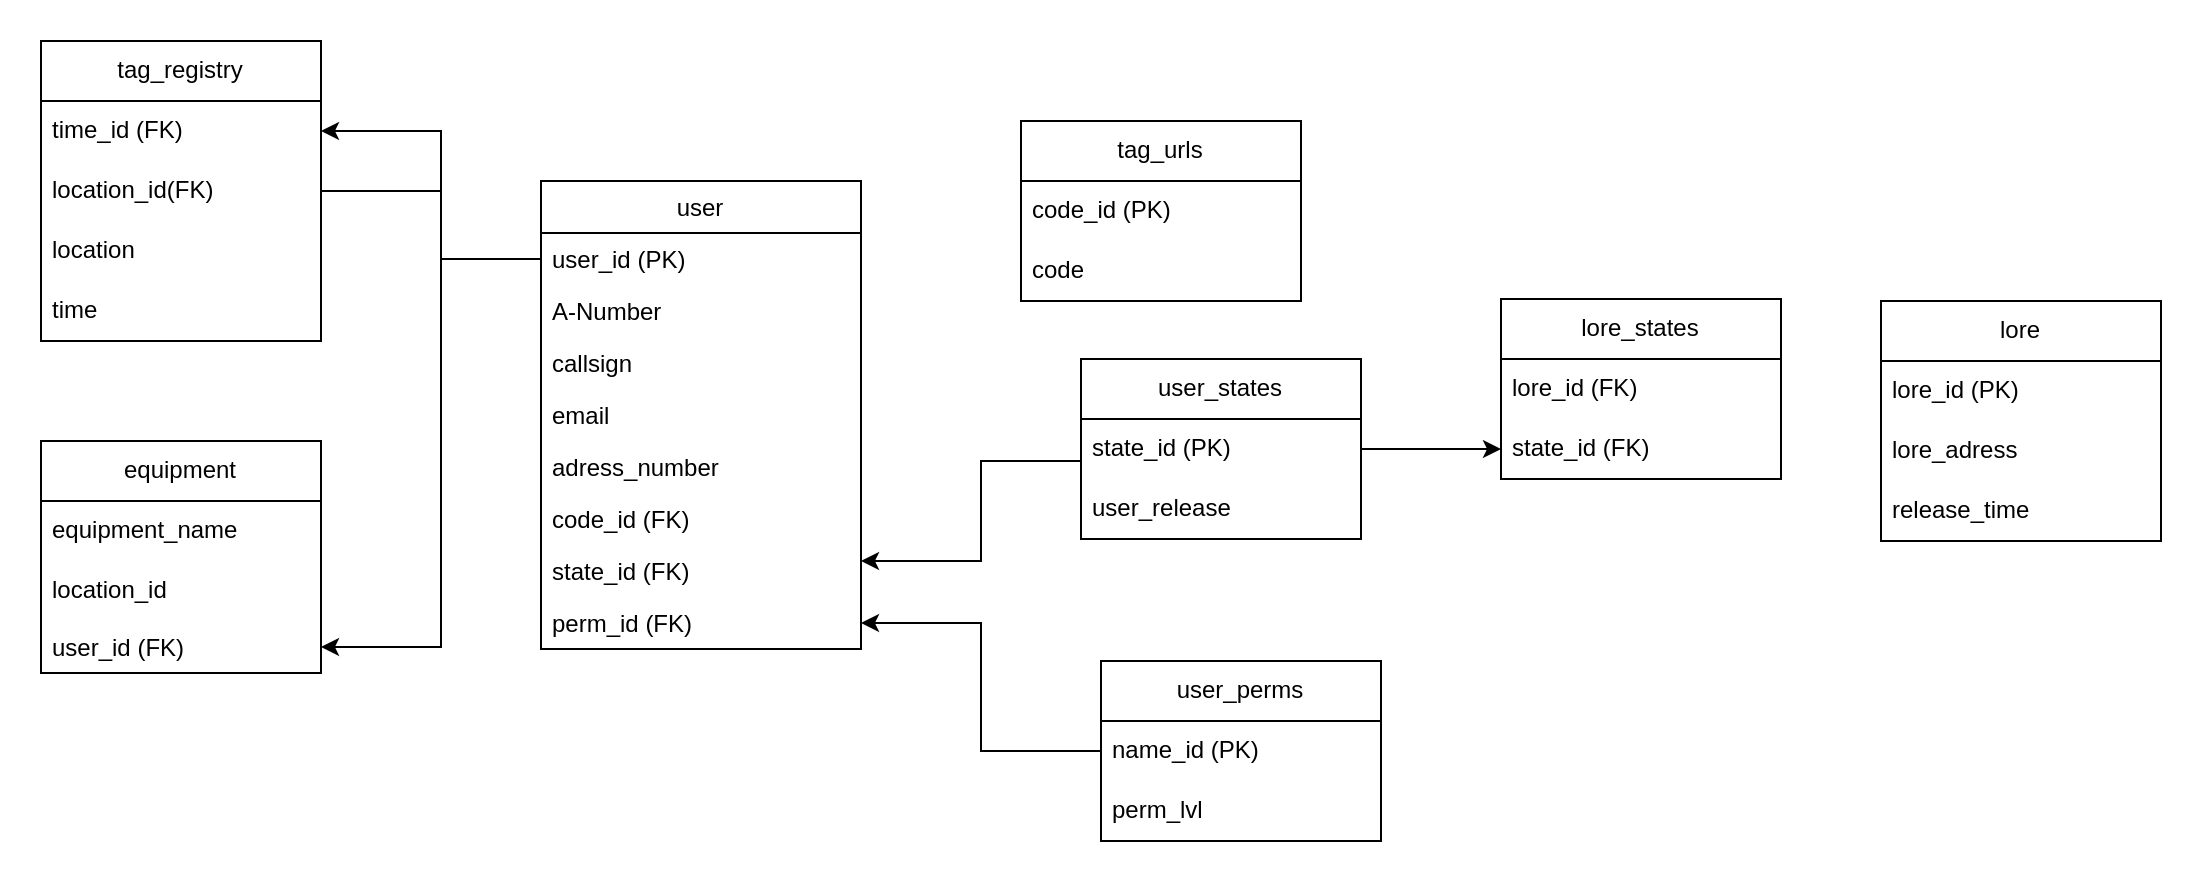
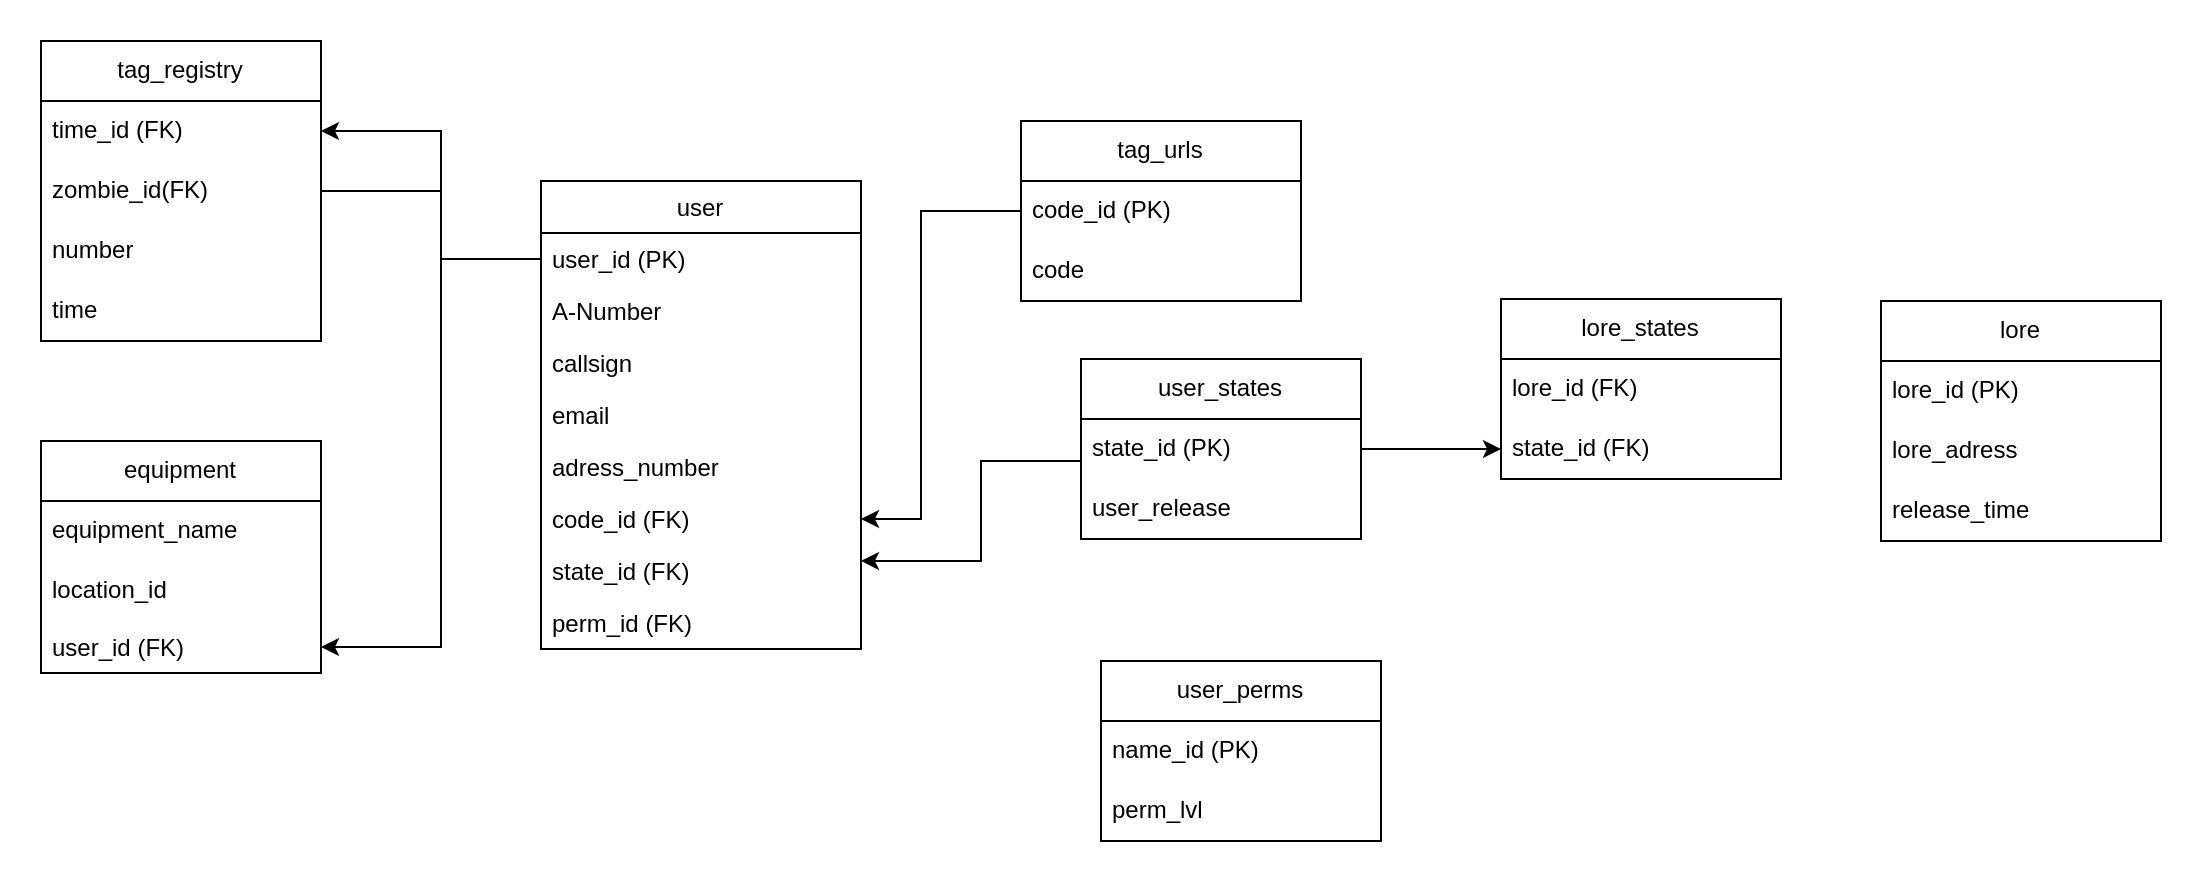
(144, 191) -> (134, 191)
(101, 251) -> (93, 251)
none -> (921, 340)
(981, 692) -> none
